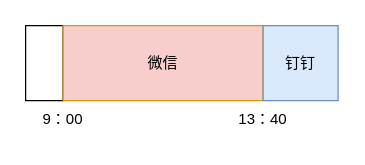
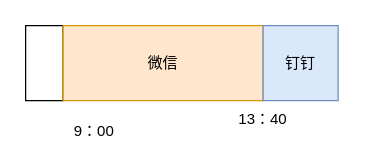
(163, 63) -> (163, 63)
(63, 119) -> (94, 132)
